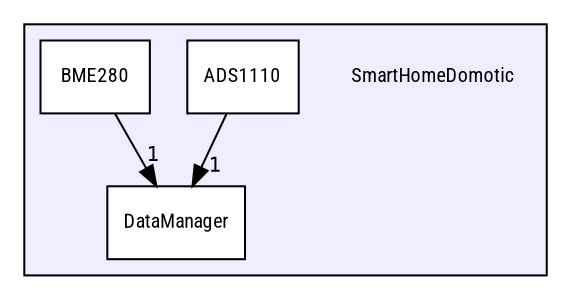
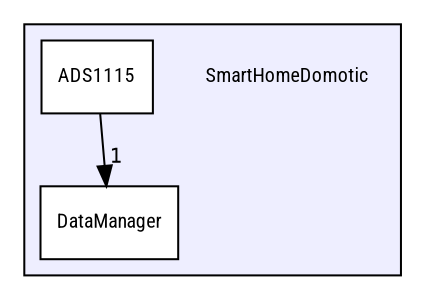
(95, 77) -> none
(243, 77) -> (97, 77)
